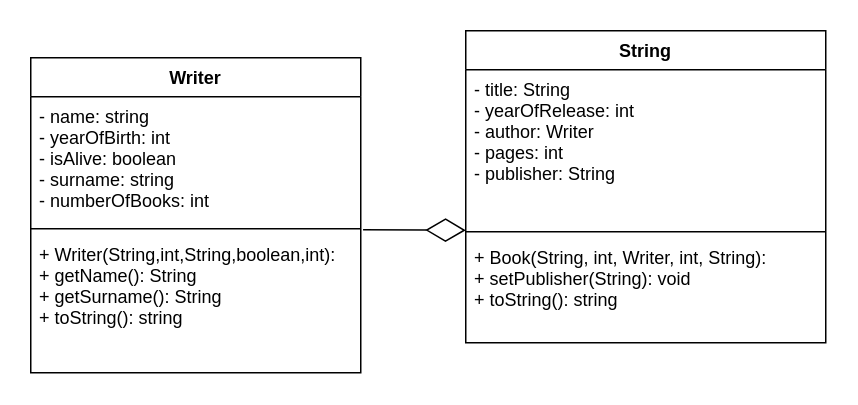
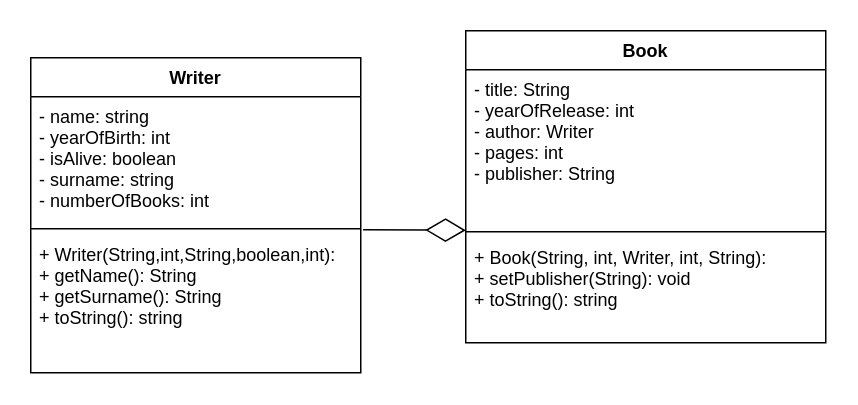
(645, 51) -> (645, 51)
